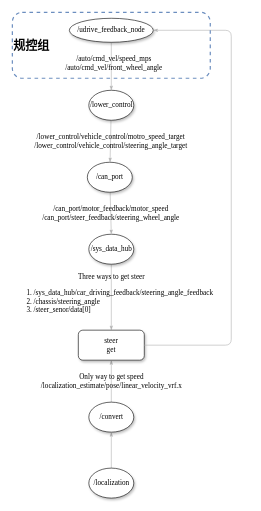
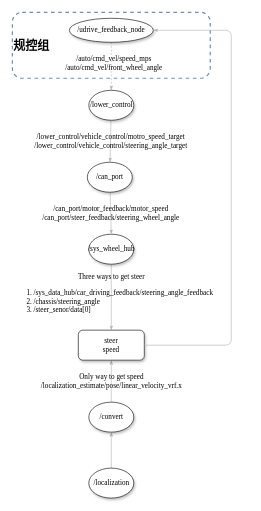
(111, 64) -> (111, 64)
(112, 249) -> (112, 249)
(111, 345) -> (111, 345)
